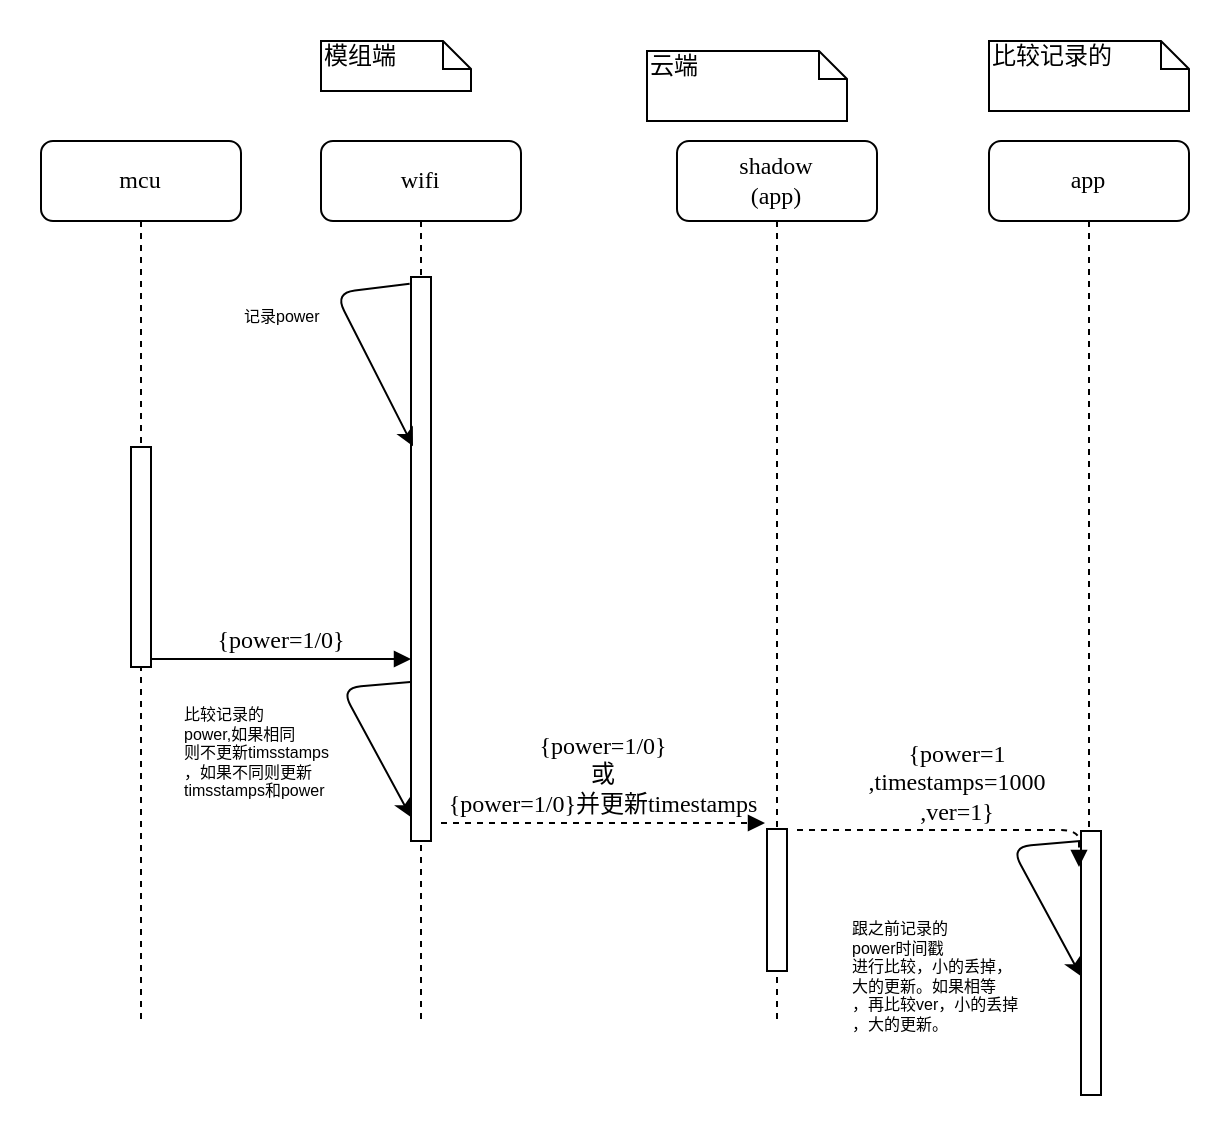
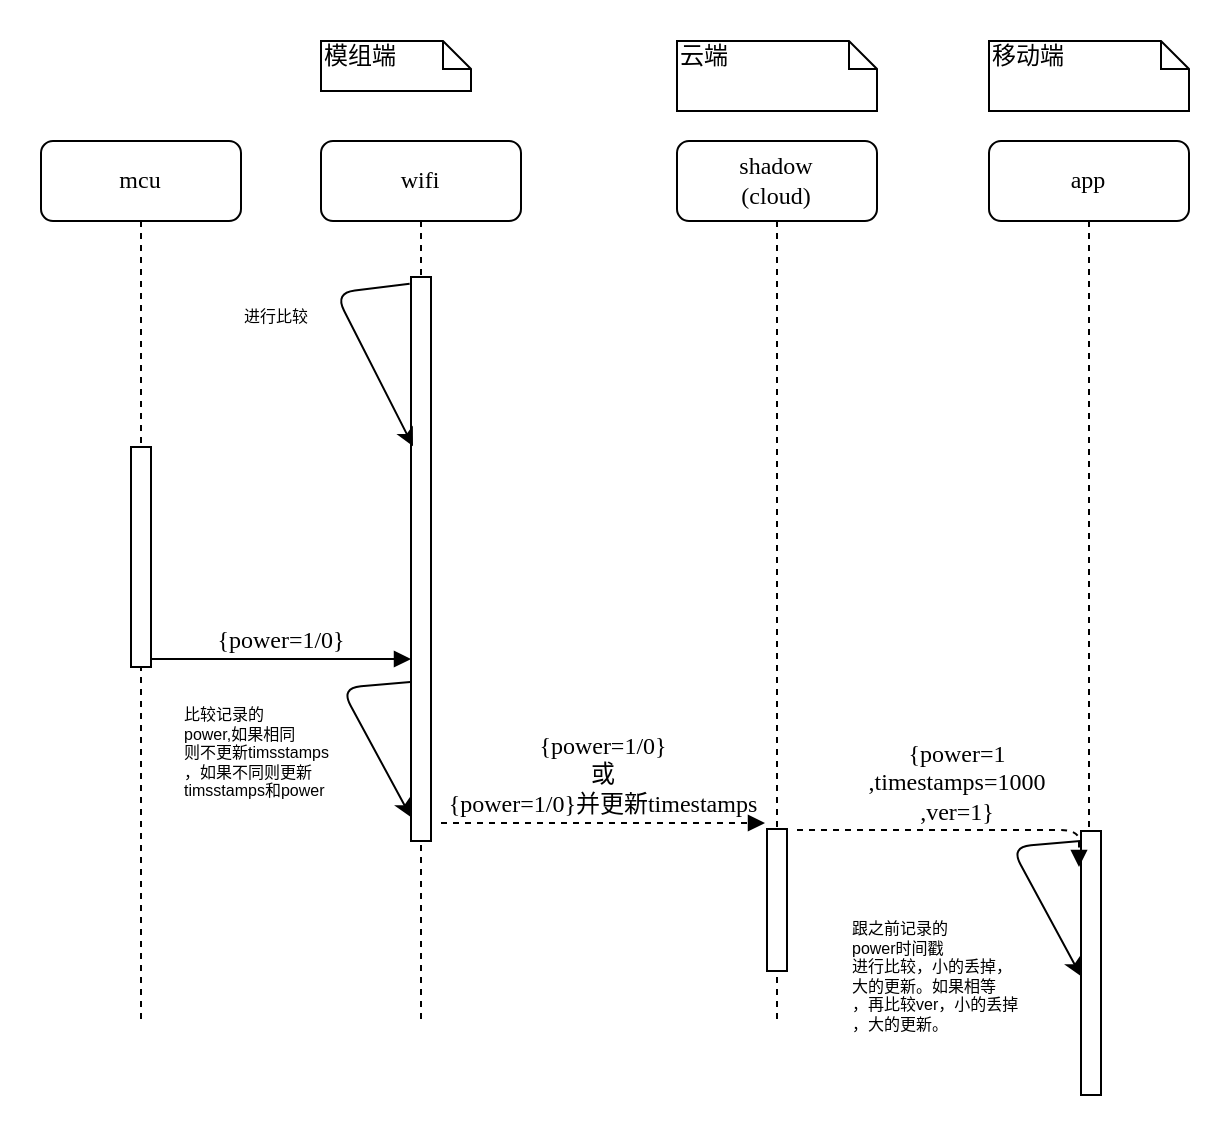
(1053, 57) -> (1029, 57)
(747, 86) -> (777, 76)
(777, 181) -> (777, 181)
(283, 319) -> (277, 319)
